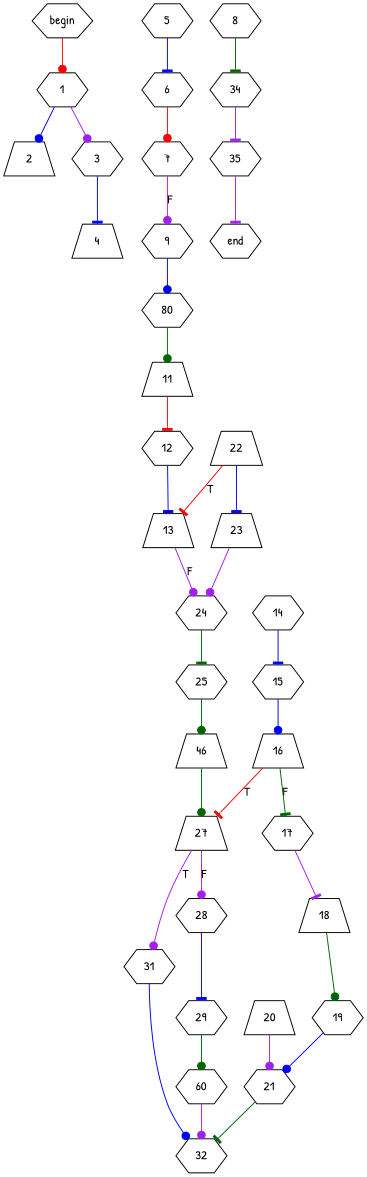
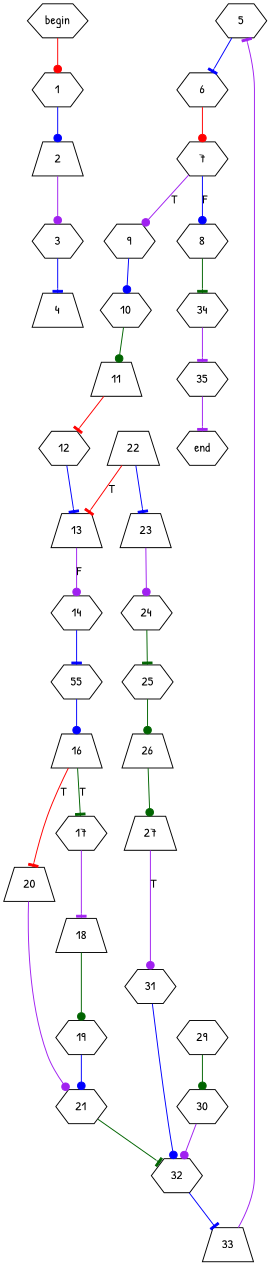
(78, 121) -> (58, 196)
none -> (202, 196)
(170, 200) -> (175, 200)
(167, 310) -> (126, 310)
(183, 568) -> (77, 568)
(278, 682) -> (77, 682)
(201, 751) -> (148, 751)
(242, 790) -> (48, 814)
(286, 792) -> (83, 792)
(201, 916) -> none
(201, 1087) -> (202, 1107)
none -> (228, 1245)
